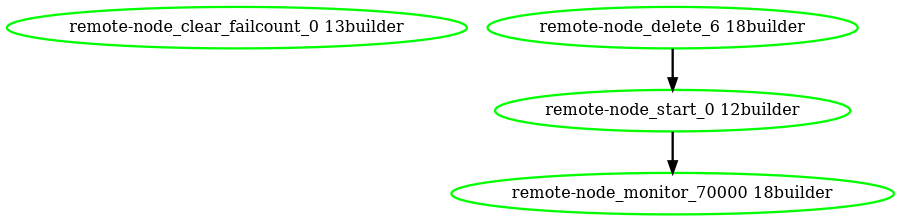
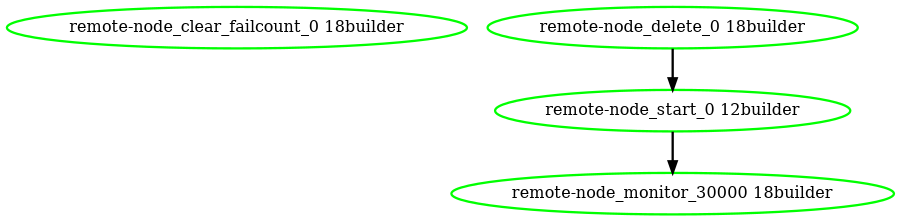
(237, 28) -> (237, 28)
(673, 28) -> (673, 28)
(673, 194) -> (673, 194)
